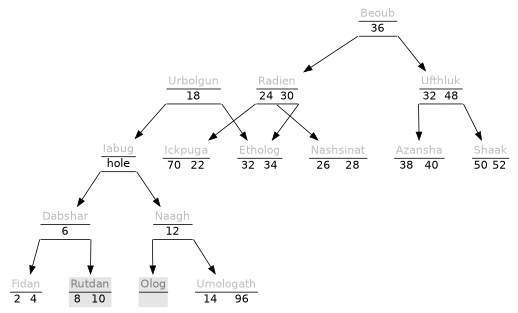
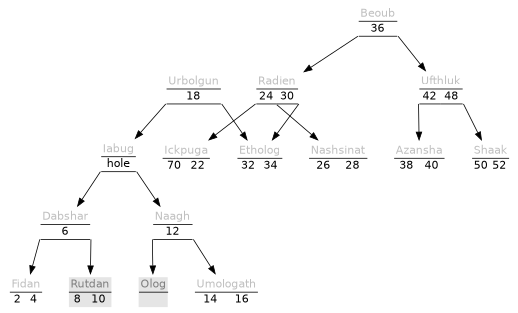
(430, 96) -> (430, 96)
(242, 299) -> (242, 299)
